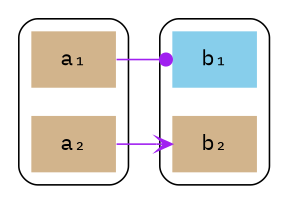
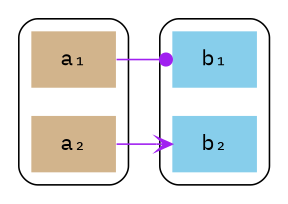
(215, 144) -> (215, 144)
